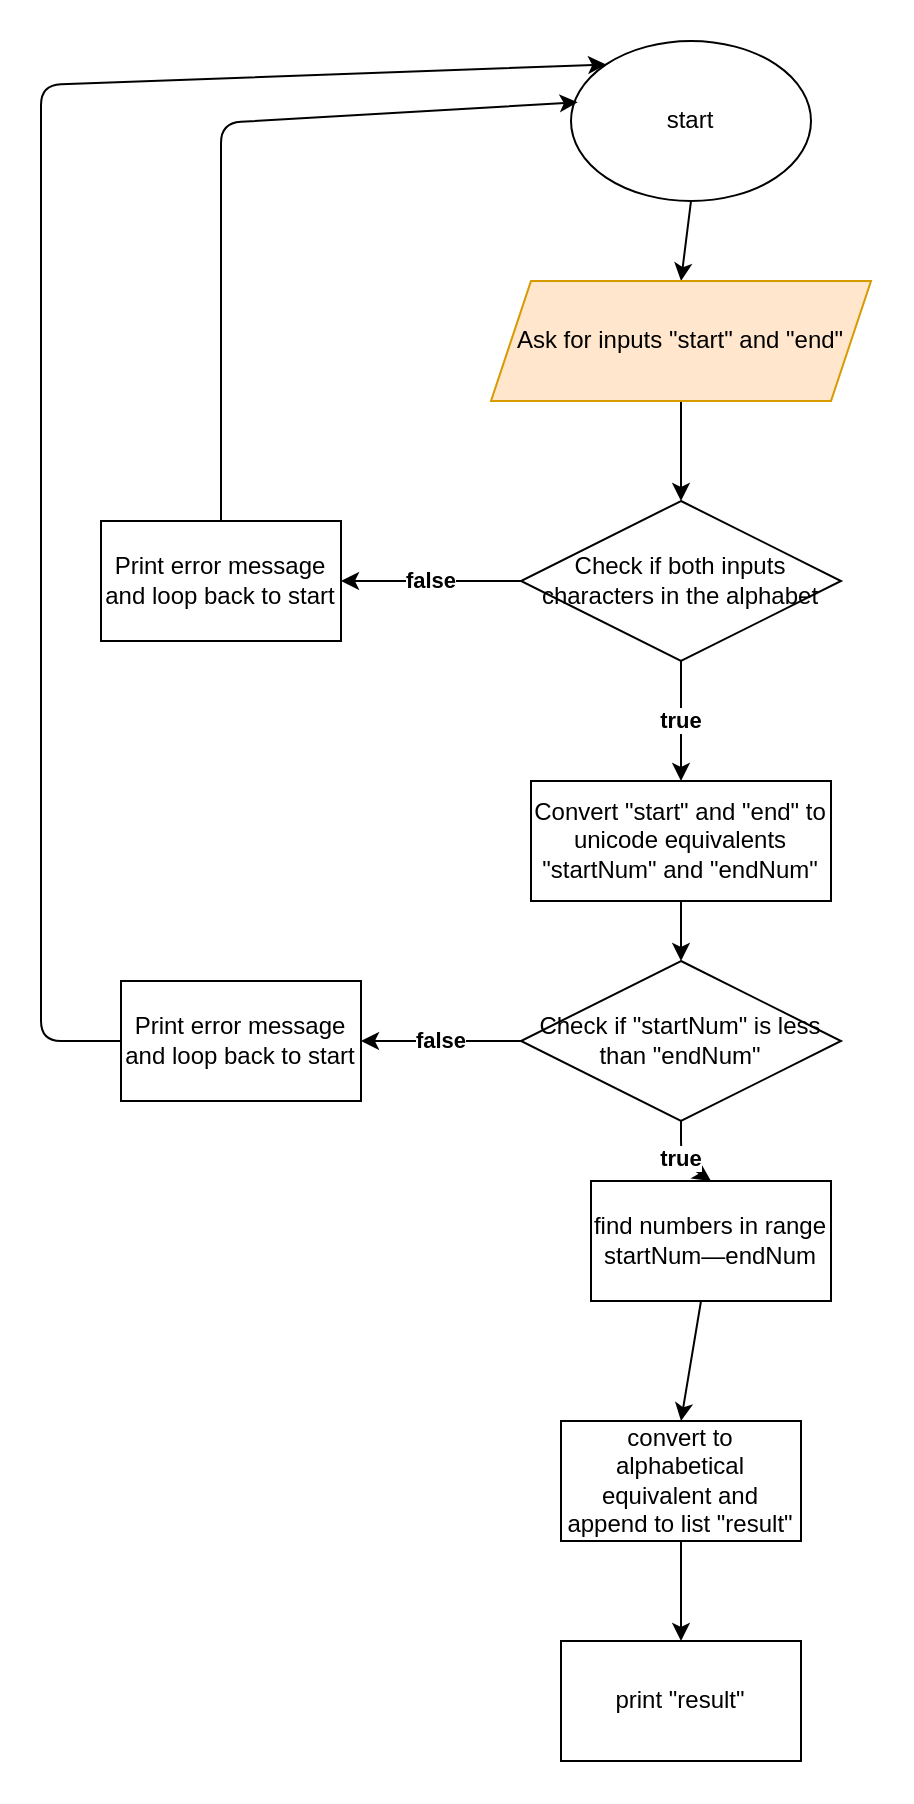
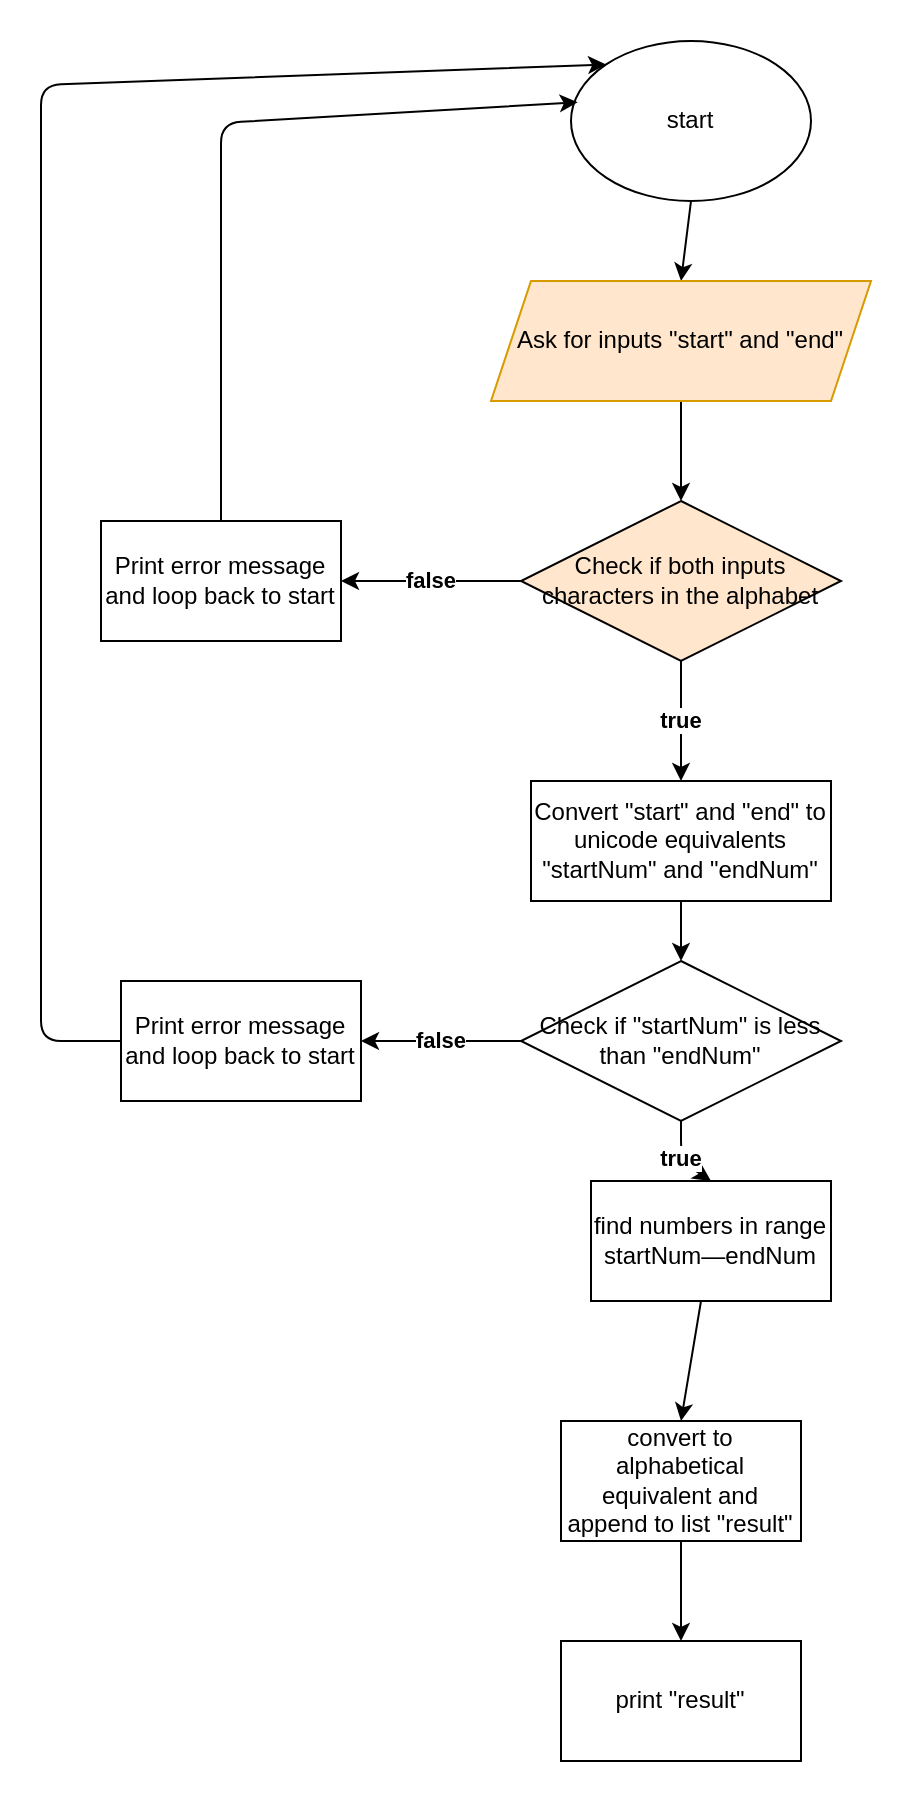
(681, 581) -> (681, 581)
